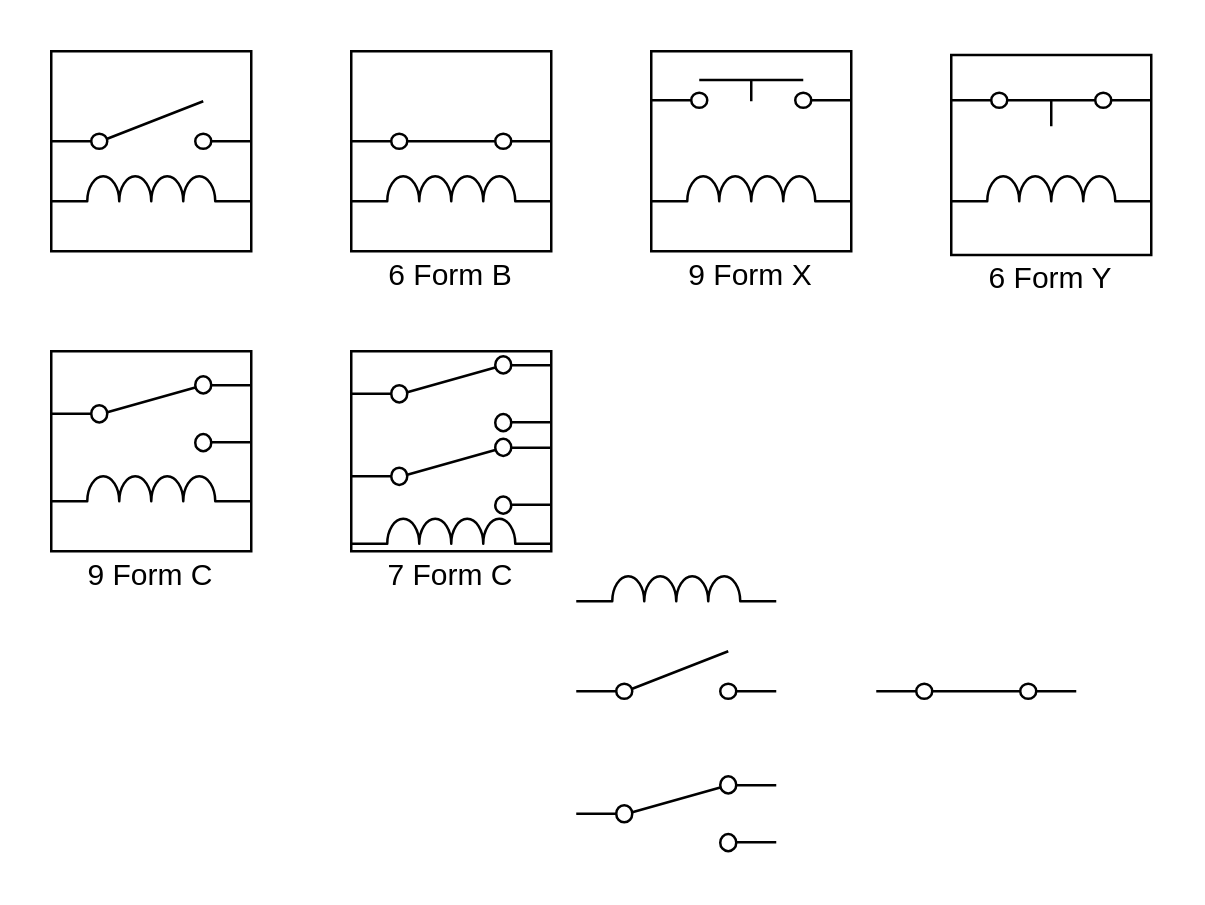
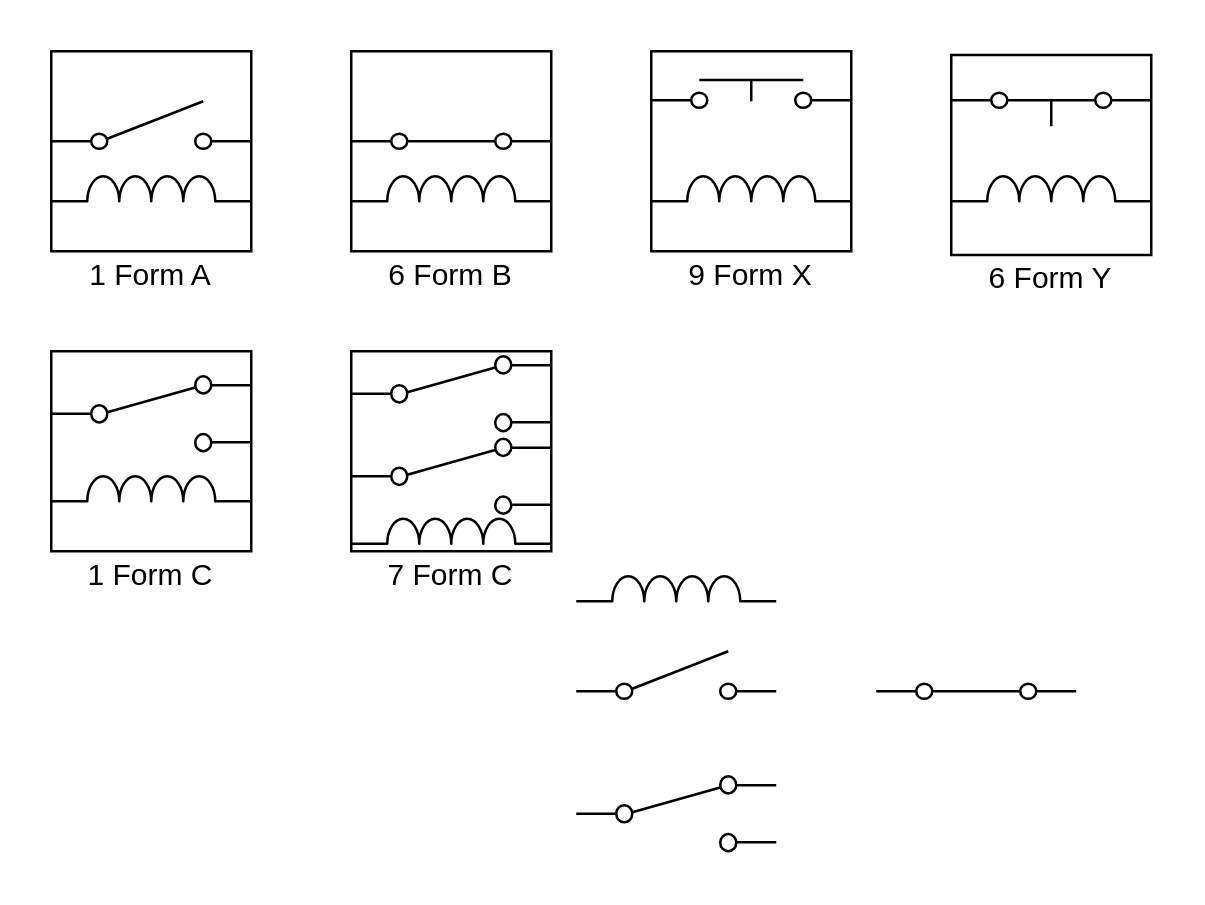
none -> (151, 276)
(151, 576) -> (151, 576)
